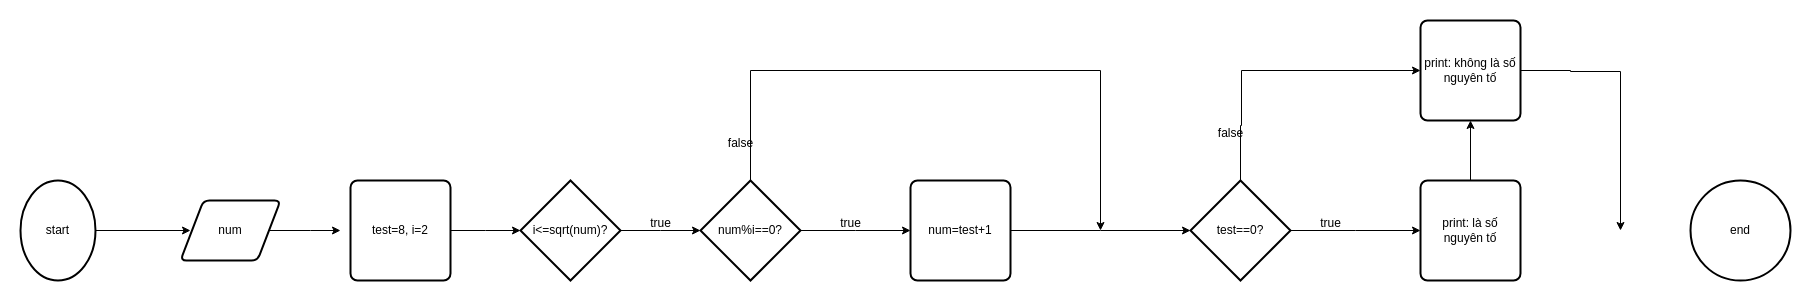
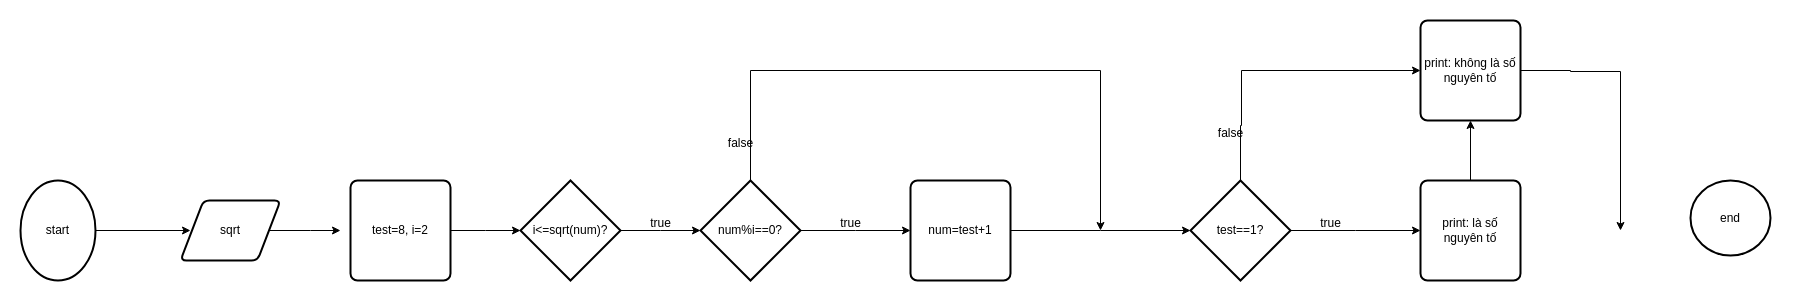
(231, 231) -> (231, 231)
(1241, 231) -> (1241, 231)
(1741, 231) -> (1731, 218)
